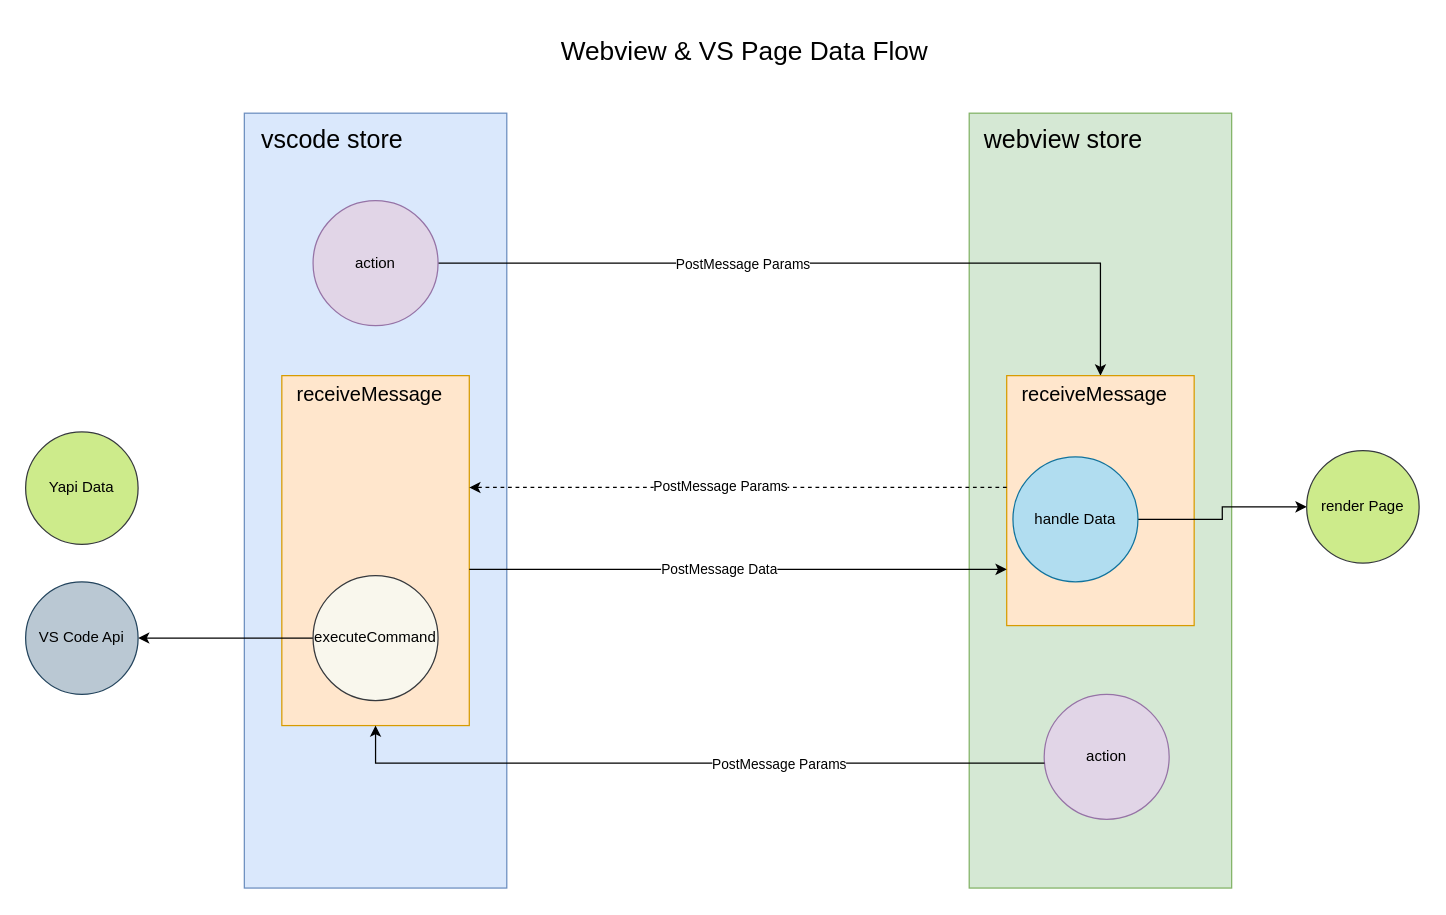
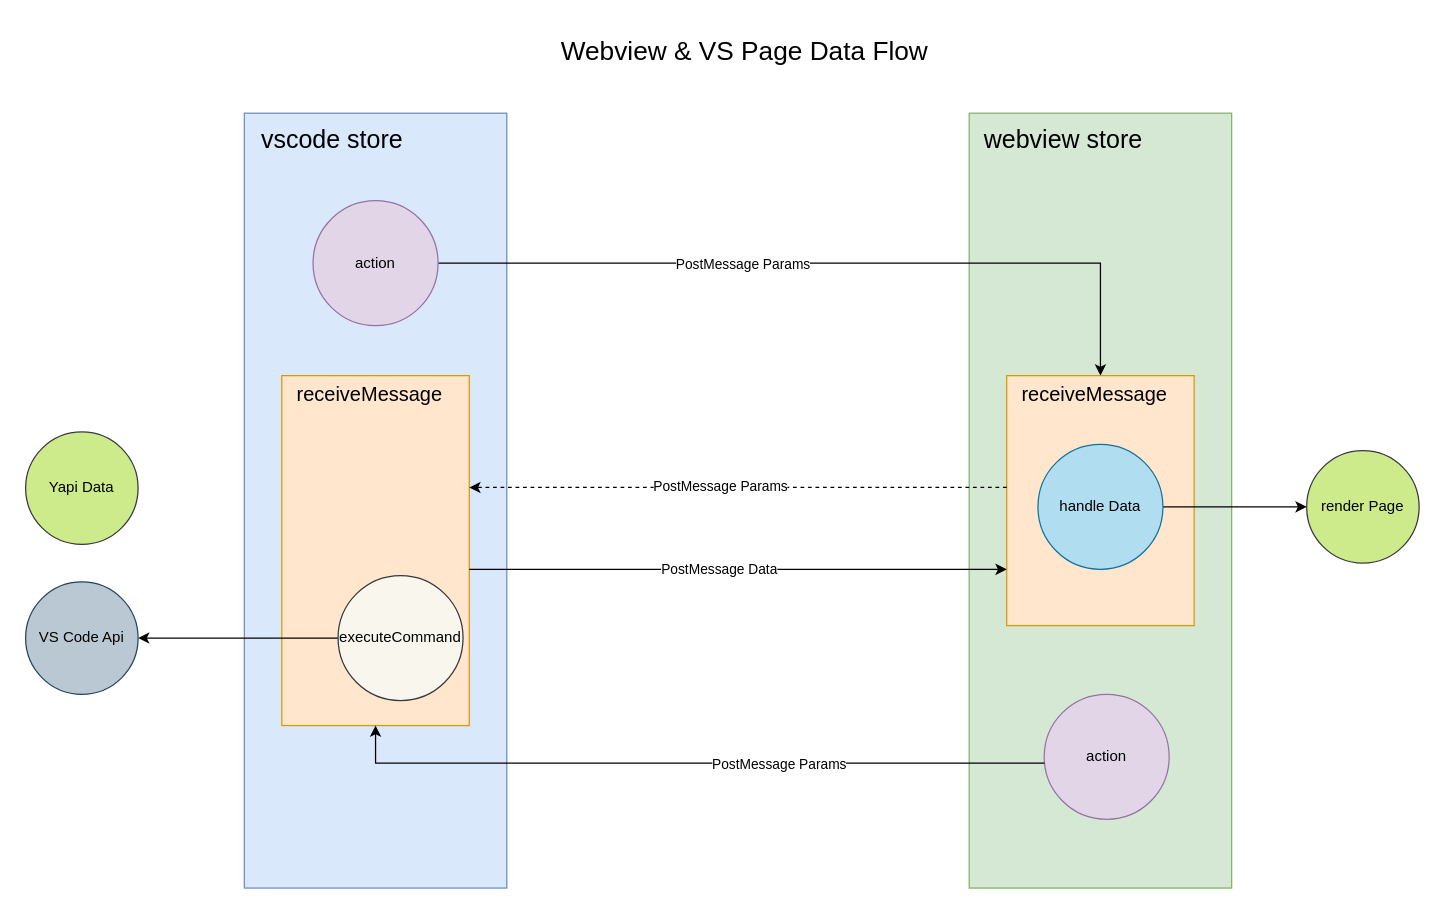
(1076, 519) -> (1101, 507)
(376, 638) -> (401, 638)
